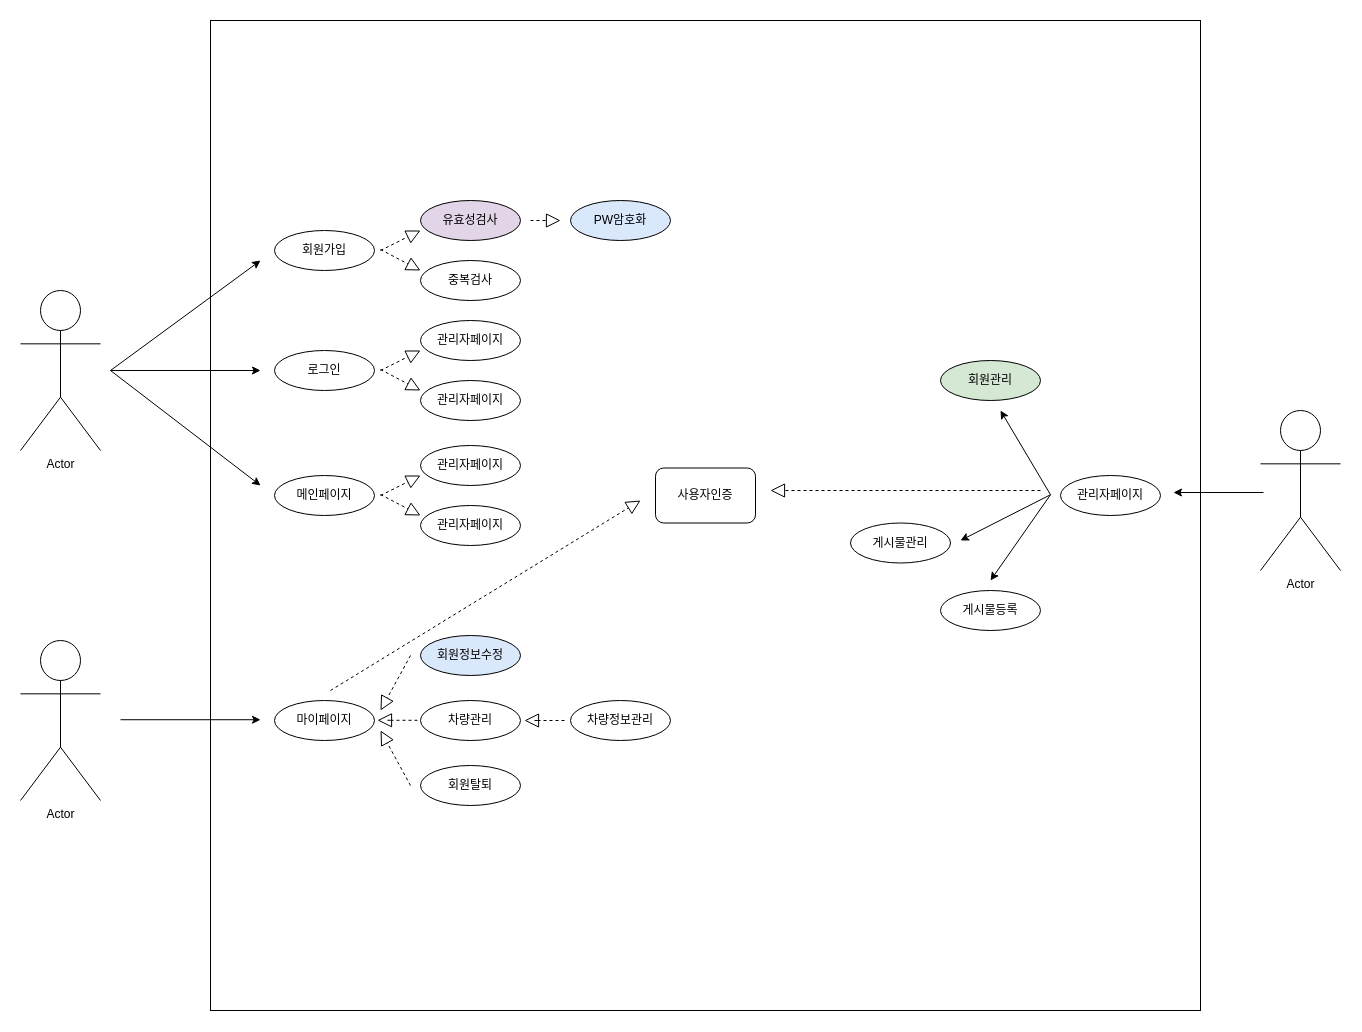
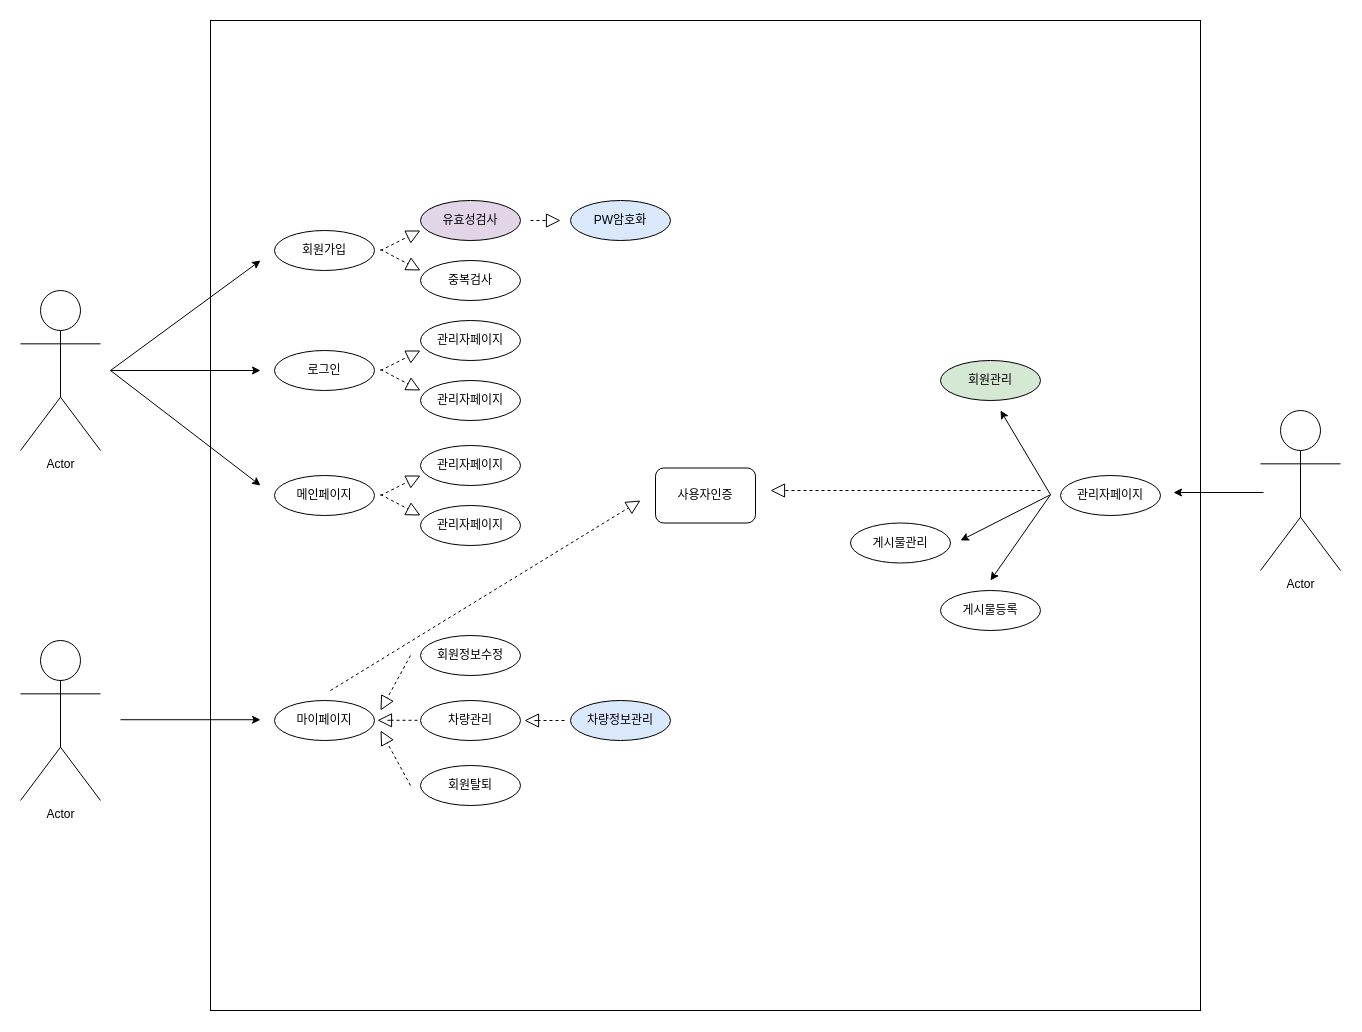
(471, 656) -> (471, 656)
(621, 721) -> (621, 721)
